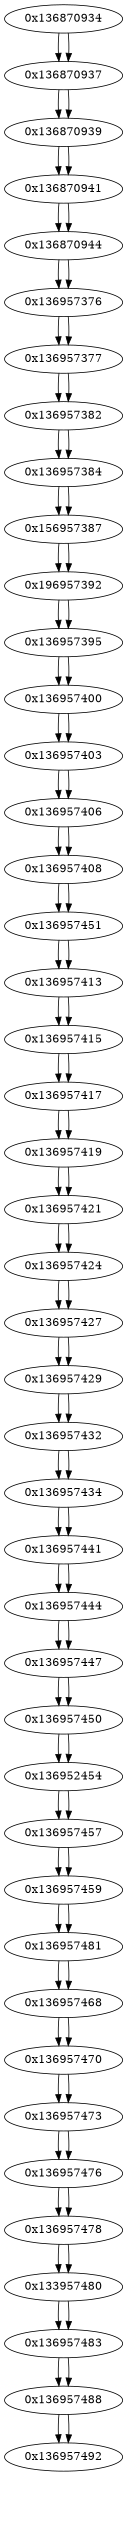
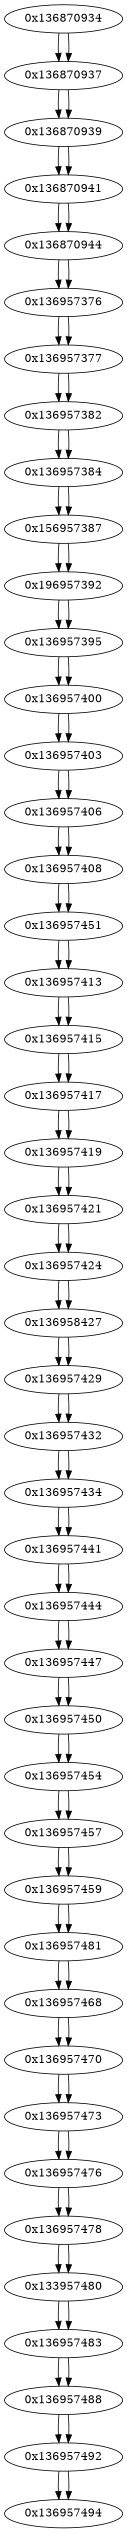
(64, 1323) -> (64, 1323)
(64, 1777) -> (64, 1777)
none -> (64, 2514)
